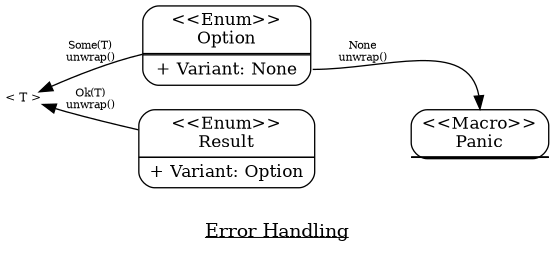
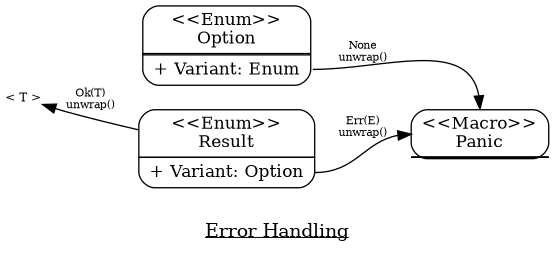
(96, 68) -> none
(227, 69) -> (227, 69)
none -> (358, 157)
